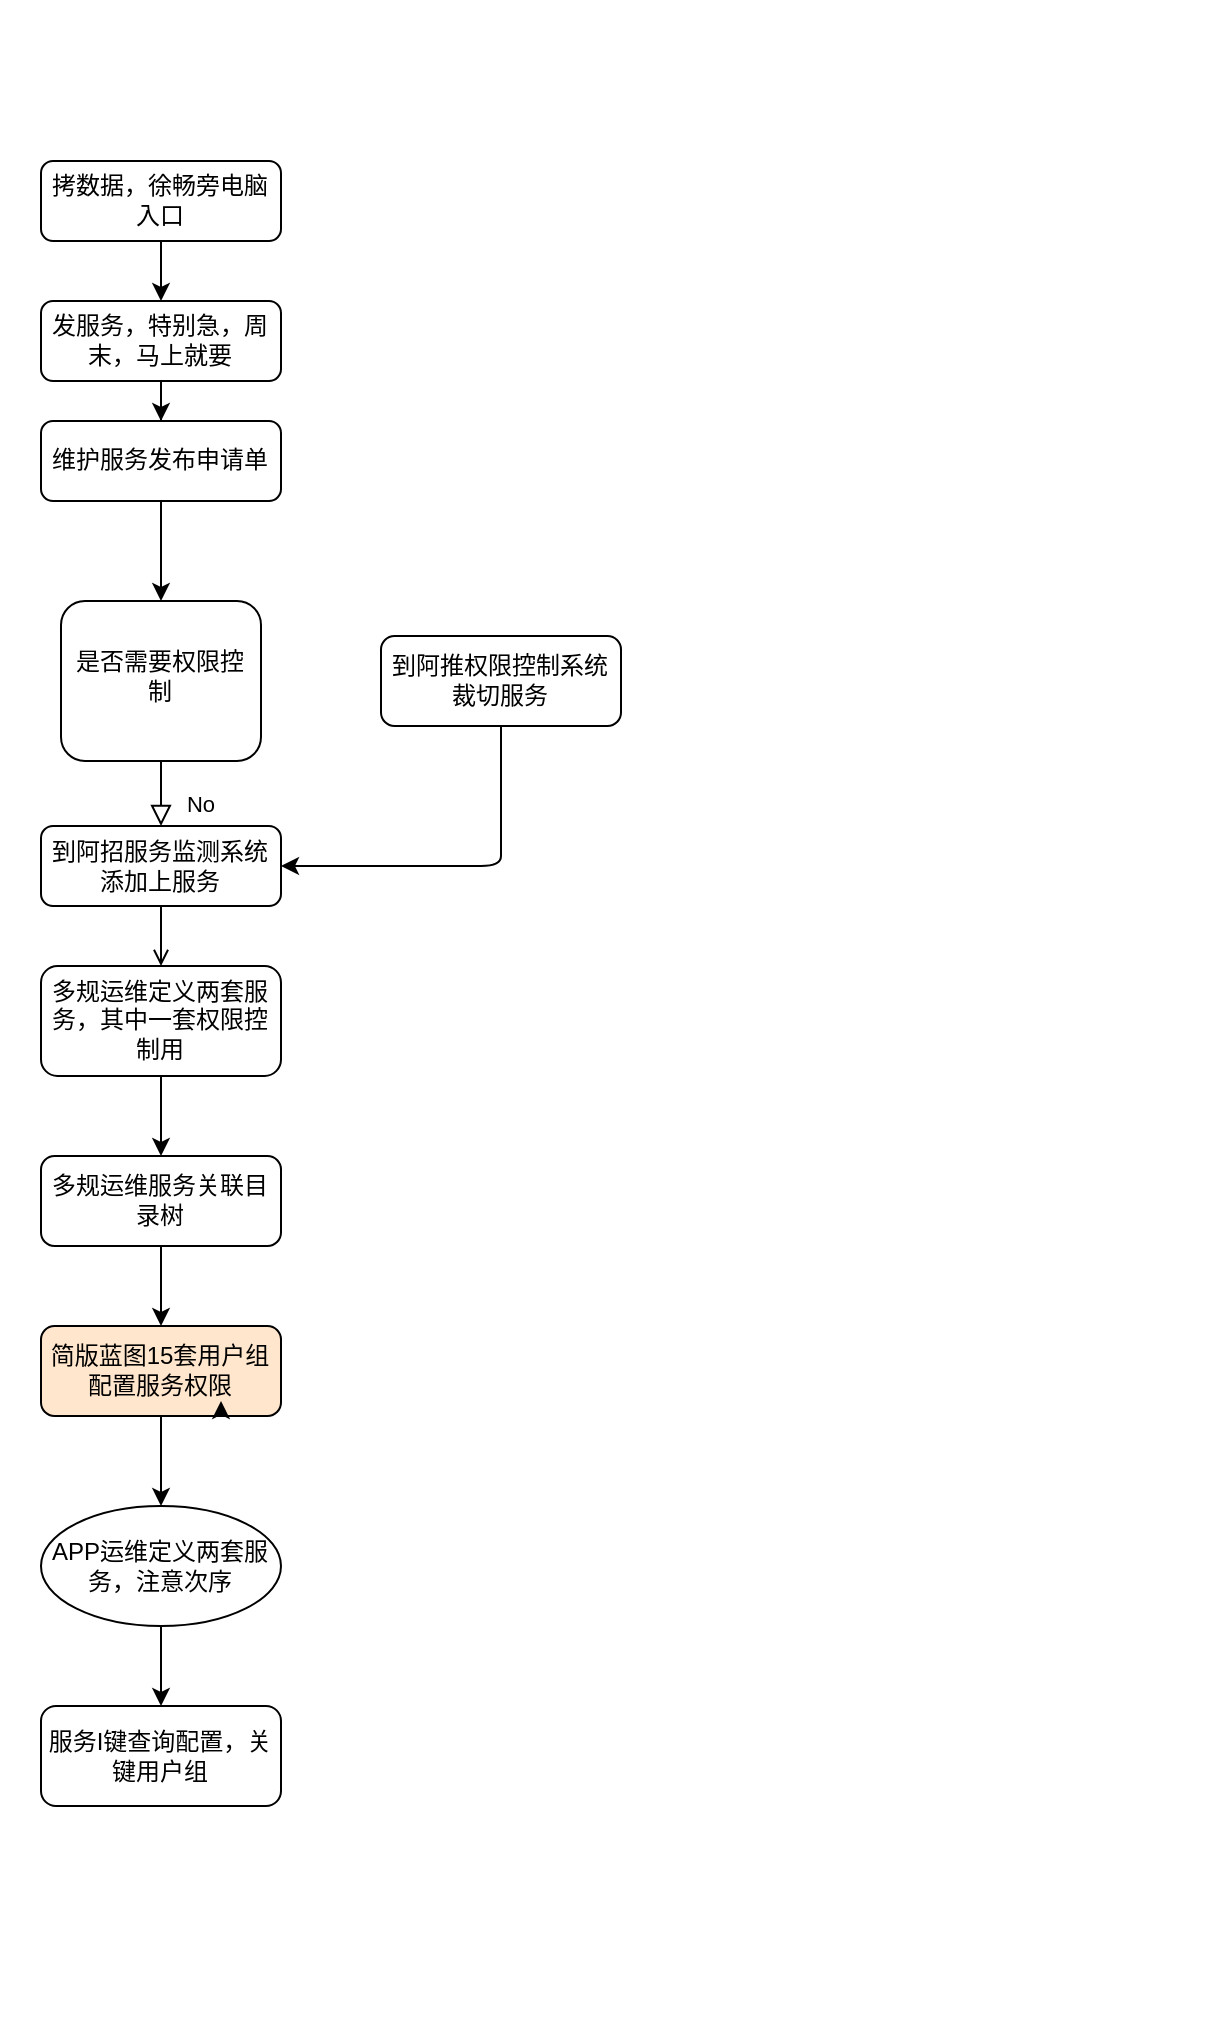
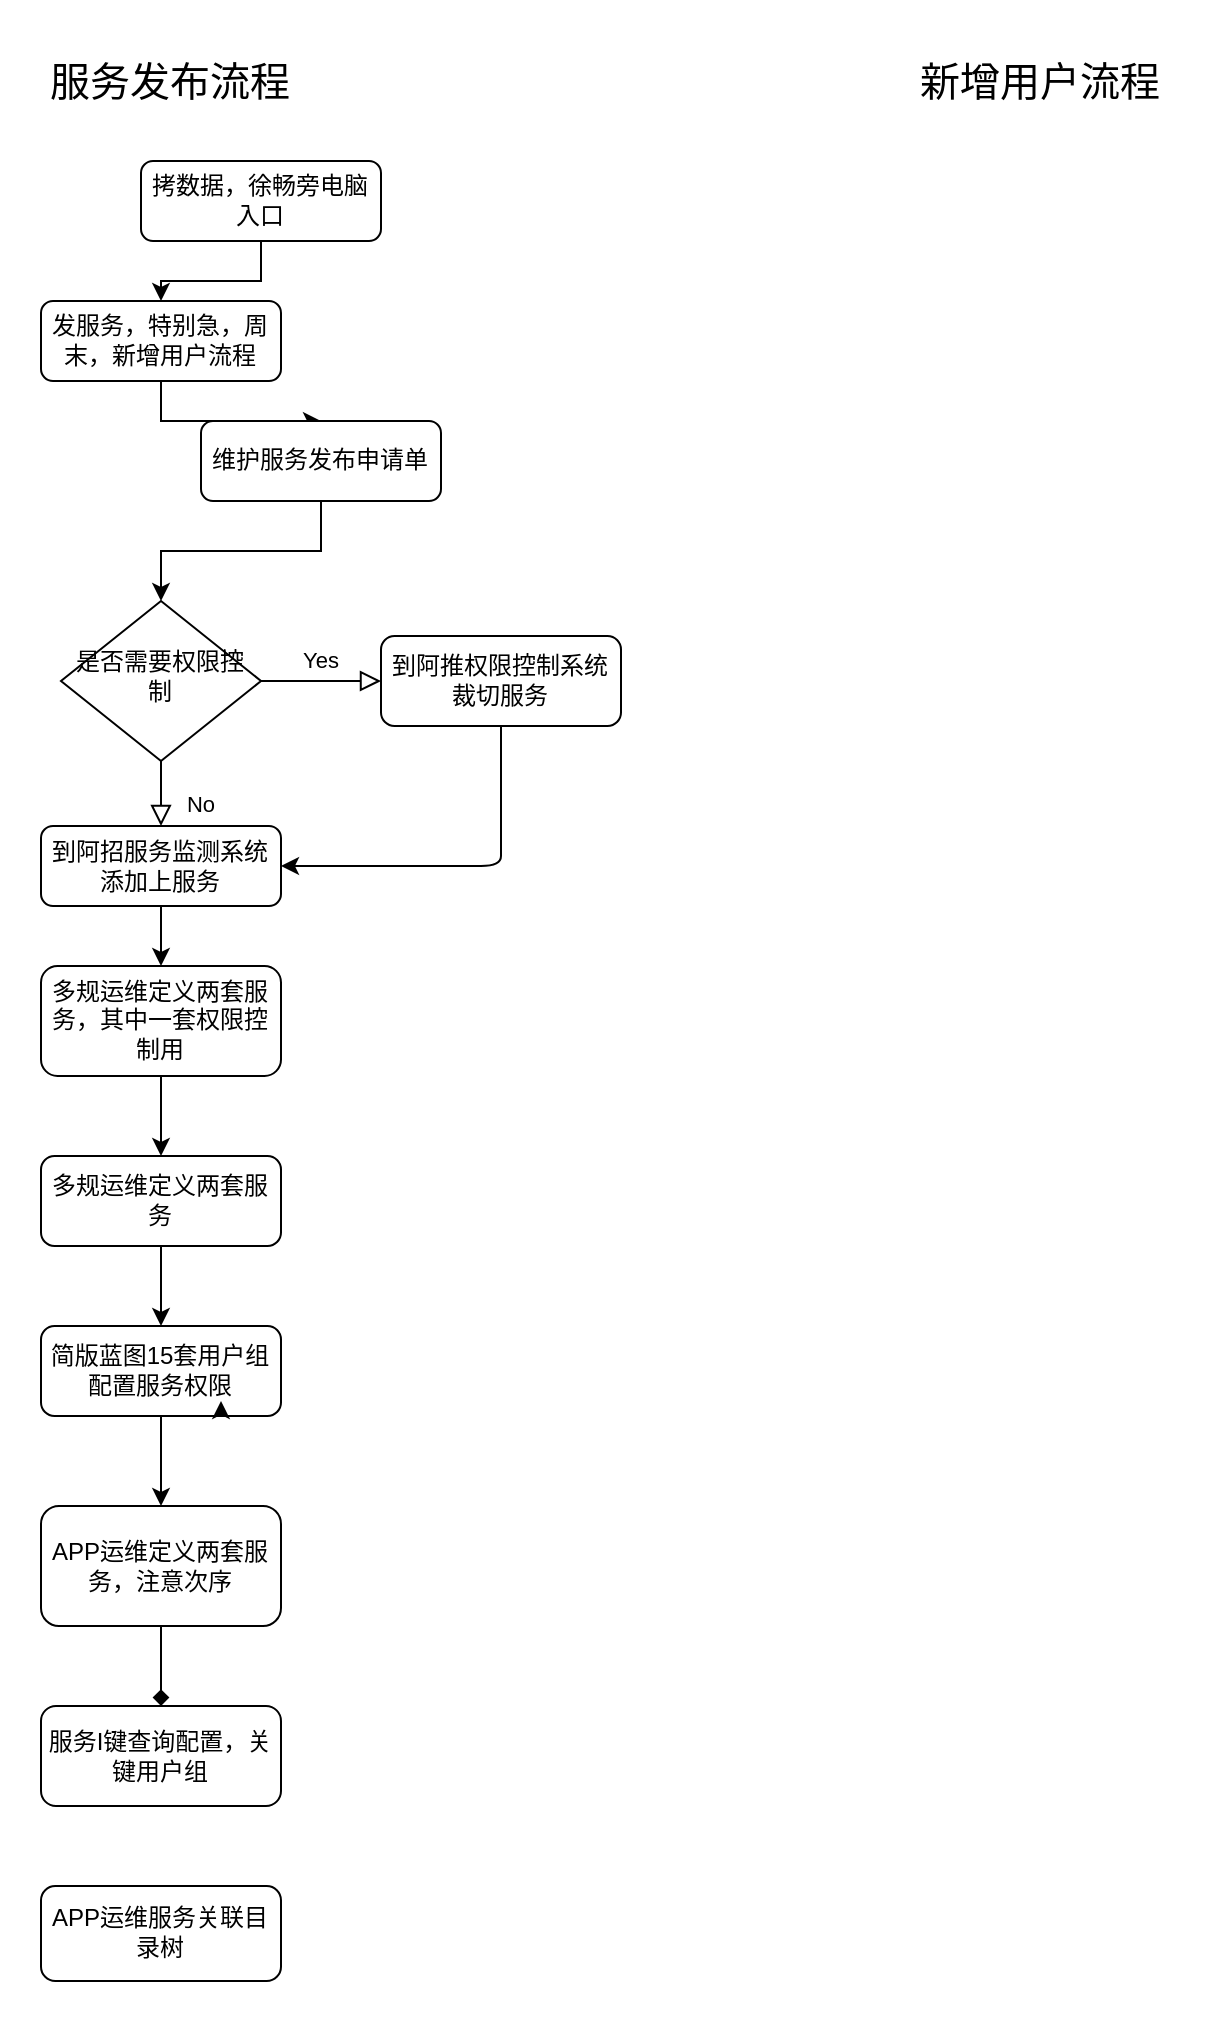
none -> (171, 81)
none -> (1041, 81)
(161, 201) -> (261, 201)
(161, 341) -> (161, 341)
(161, 461) -> (321, 461)
(161, 681) -> (161, 681)
none -> (310, 681)
(161, 954) -> (161, 951)
(161, 1201) -> (161, 1201)
(161, 1371) -> (161, 1371)
(161, 1566) -> (161, 1566)
(161, 1691) -> (161, 1690)
none -> (161, 1934)
